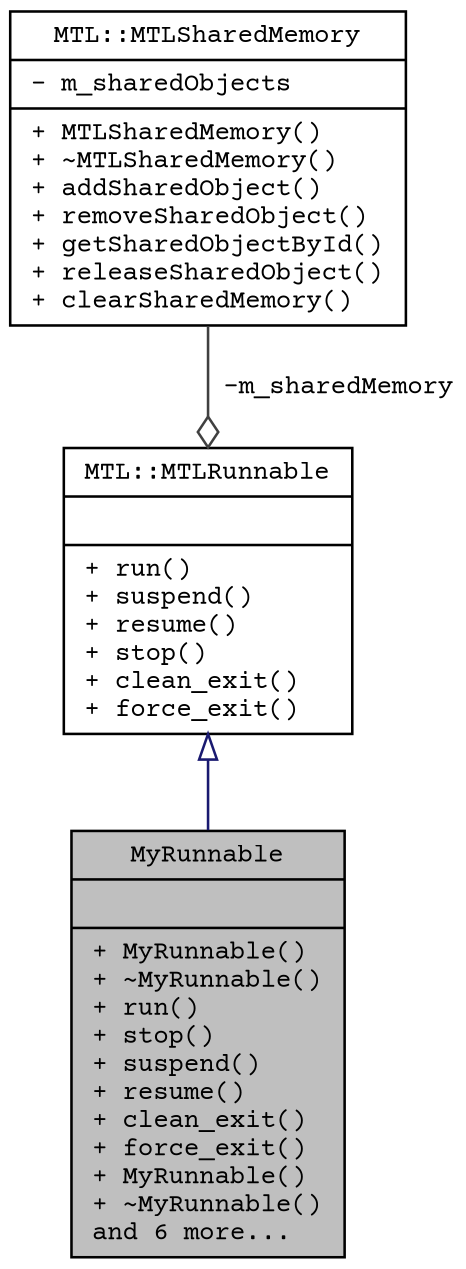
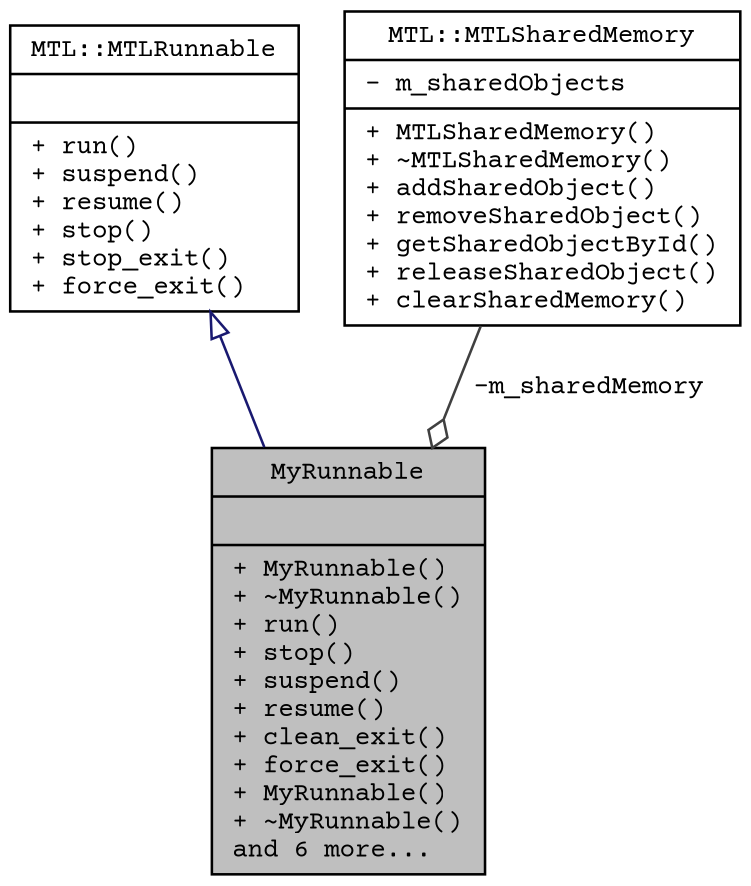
(208, 372) -> (462, 372)
(193, 680) -> (131, 258)
